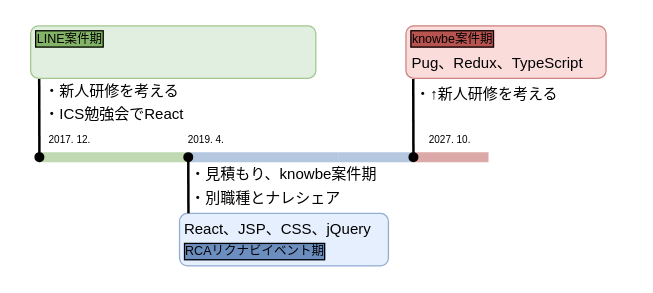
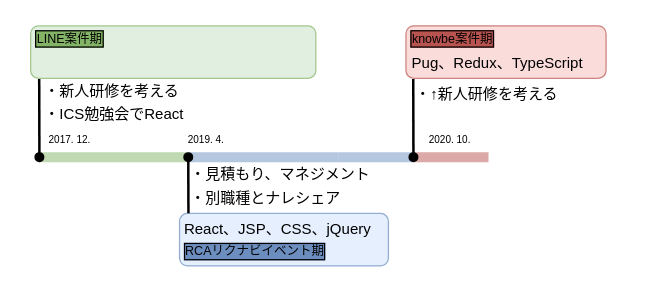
(451, 139) -> (451, 139)
(283, 174) -> (281, 174)
